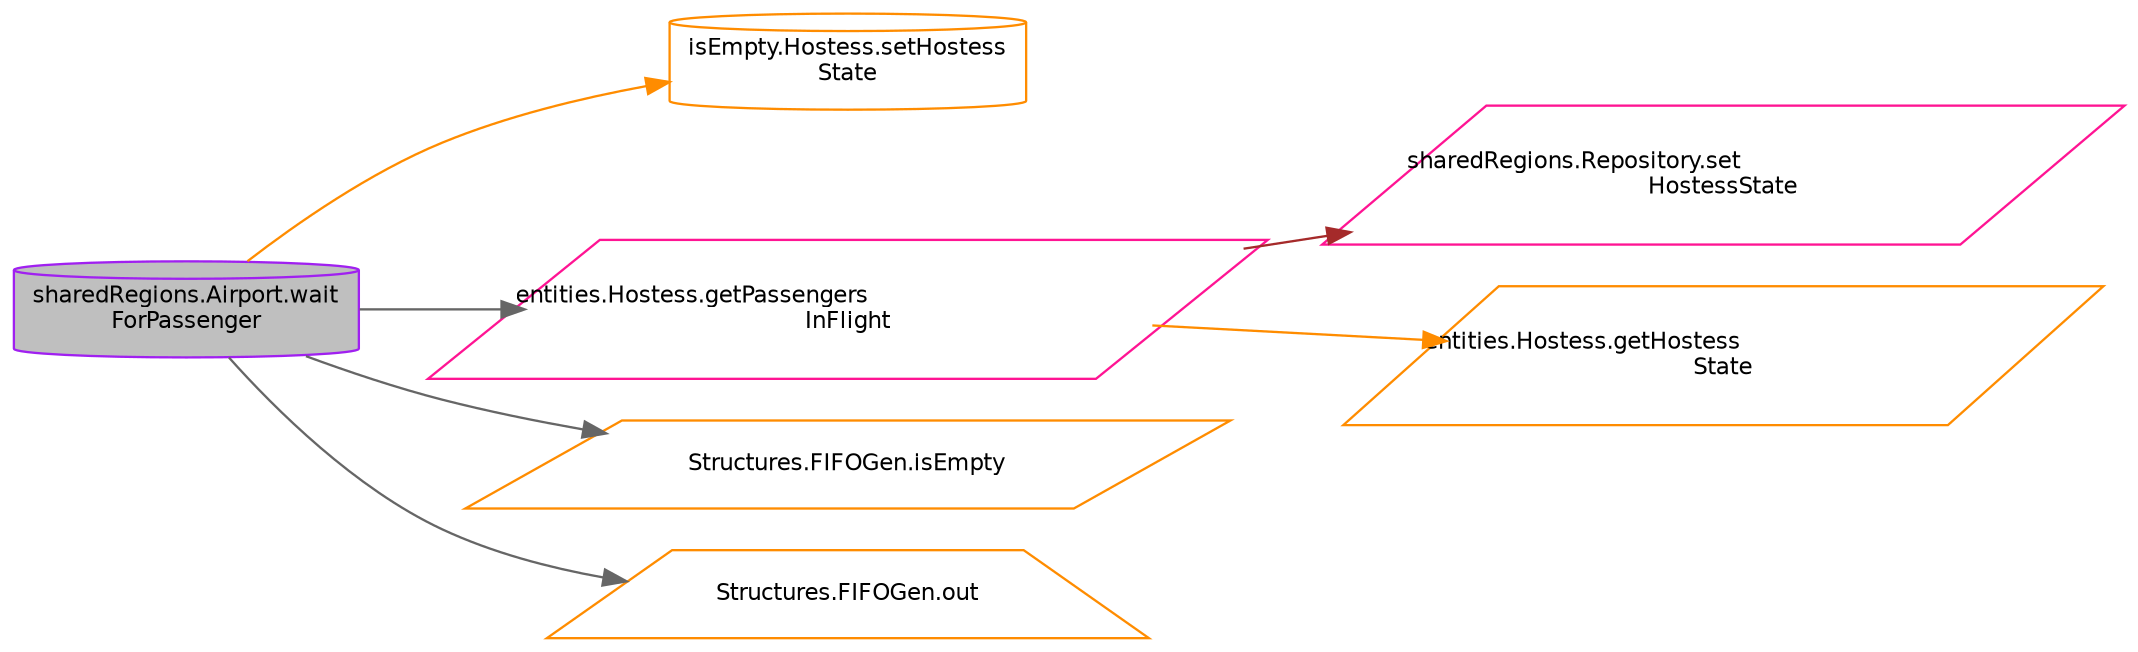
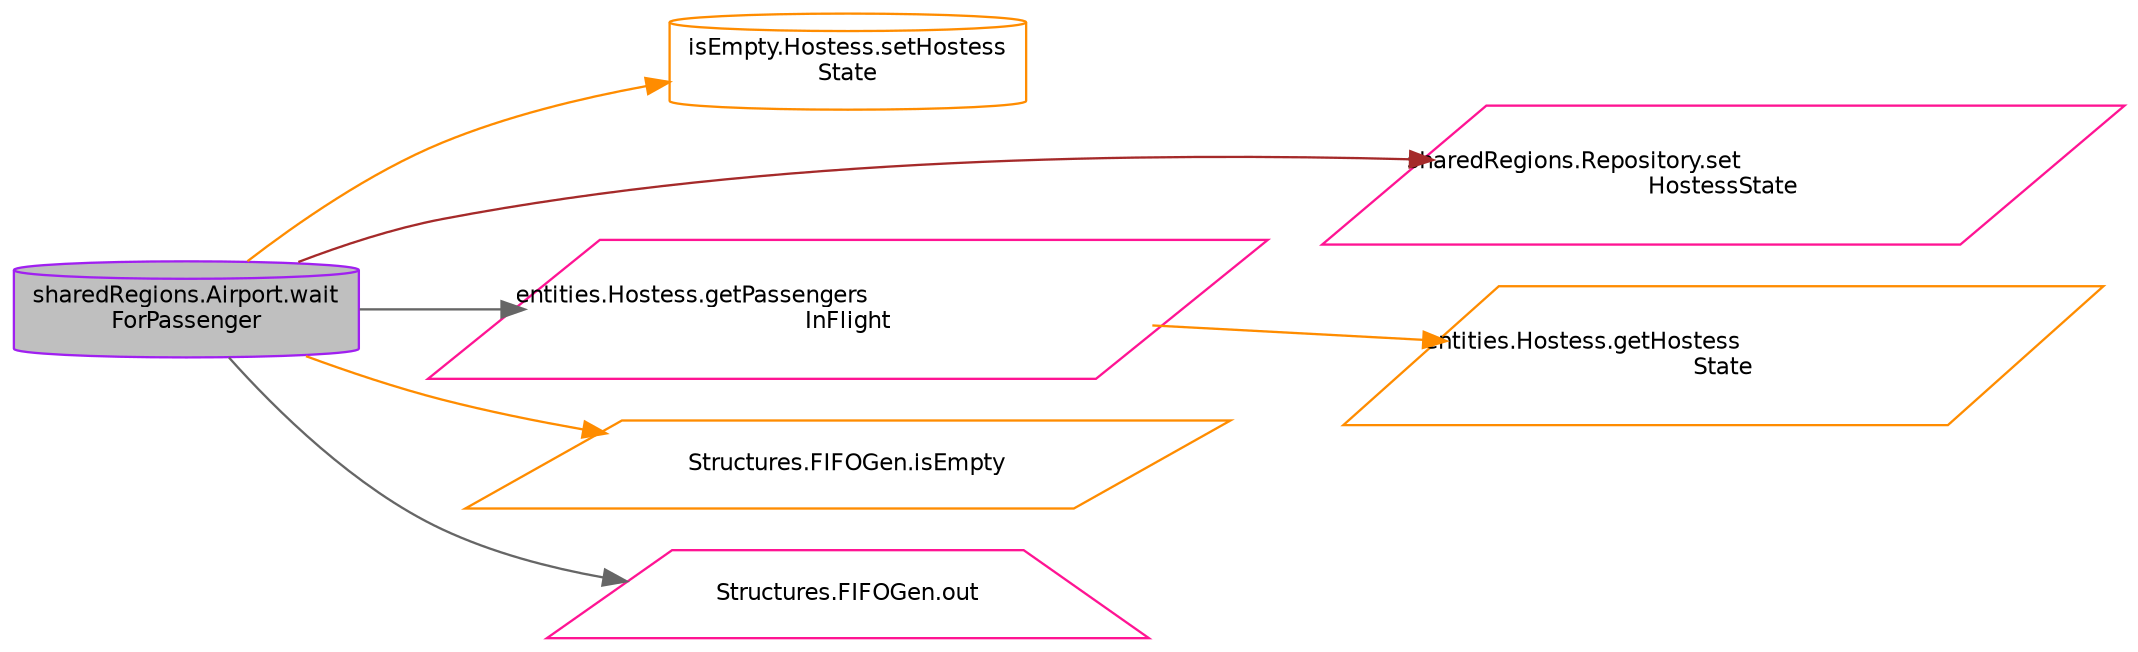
(1285, 242) -> (849, 169)
(443, 400) -> (443, 400)
(848, 594) -> (848, 594)
